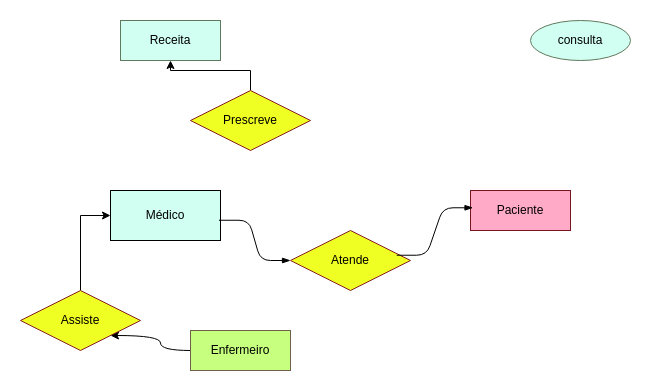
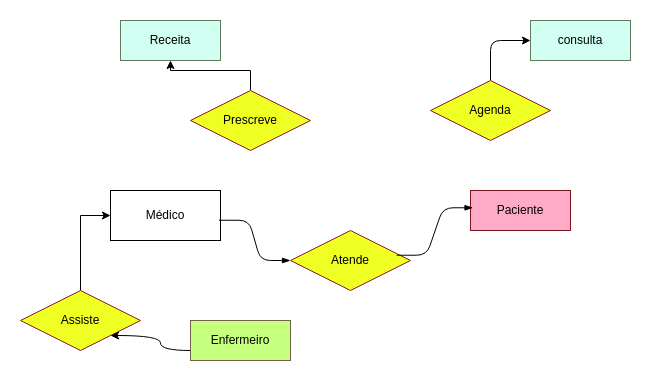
(581, 41) -> (581, 41)
none -> (491, 49)
none -> (491, 111)
(166, 216) -> (166, 216)
(241, 351) -> (241, 341)
